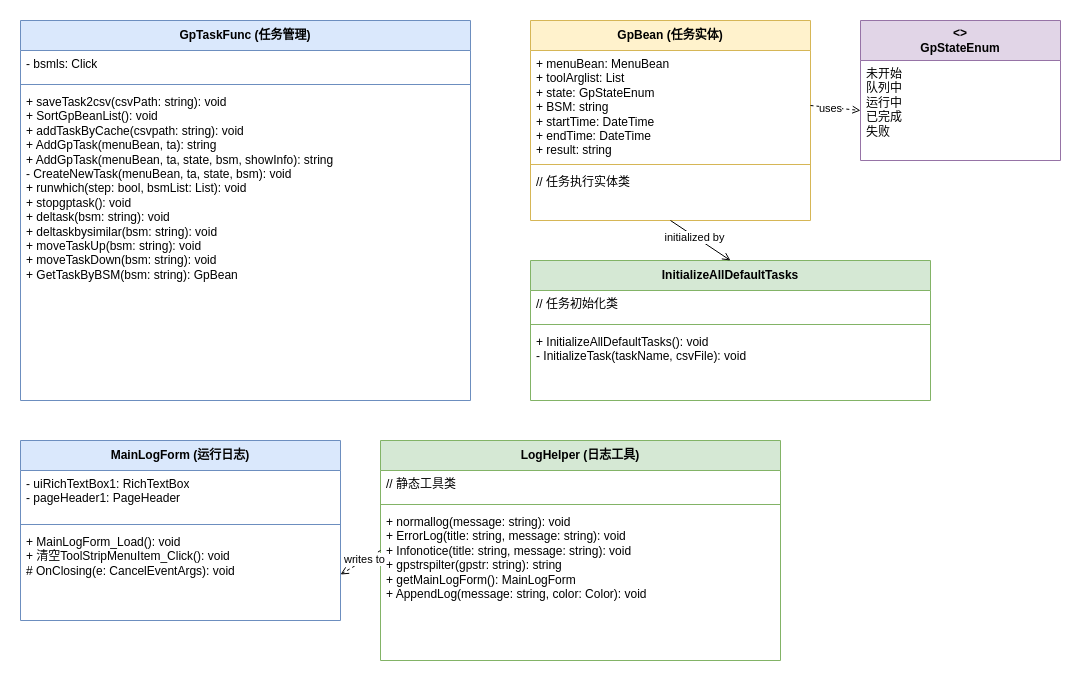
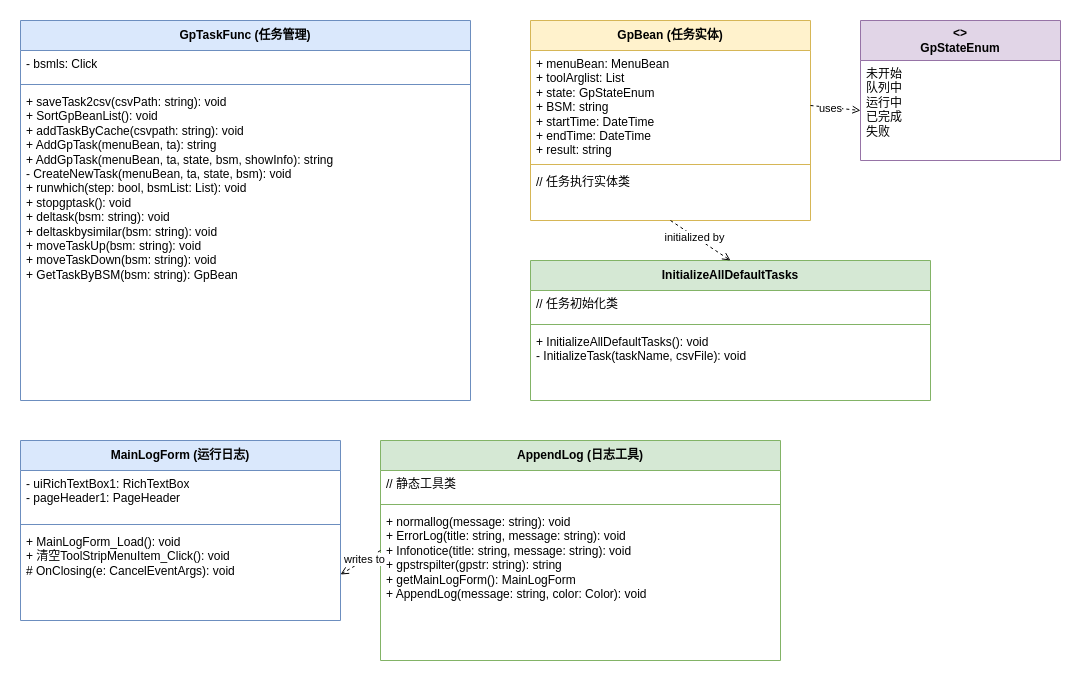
(716, 251) -> (716, 251)
(581, 456) -> (581, 456)
